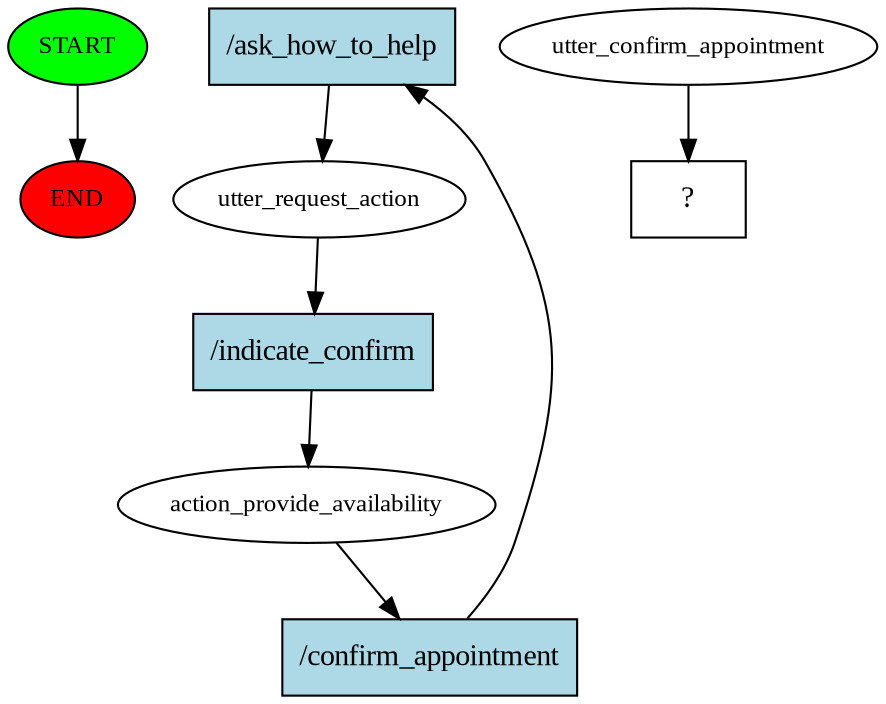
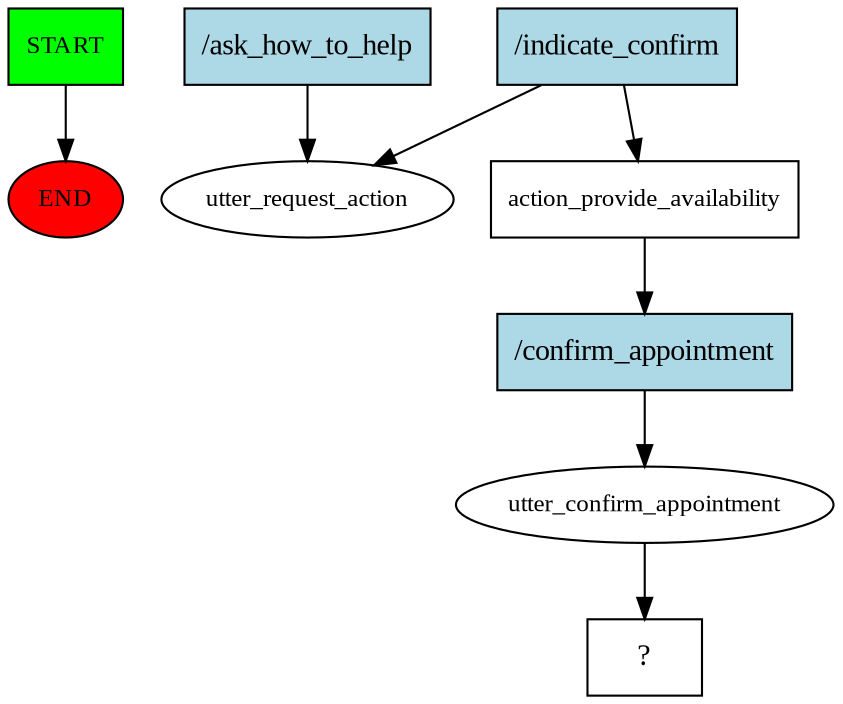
(78, 47) -> (66, 47)
(317, 265) -> (467, 121)
(552, 348) -> (645, 418)
(307, 505) -> (645, 199)
